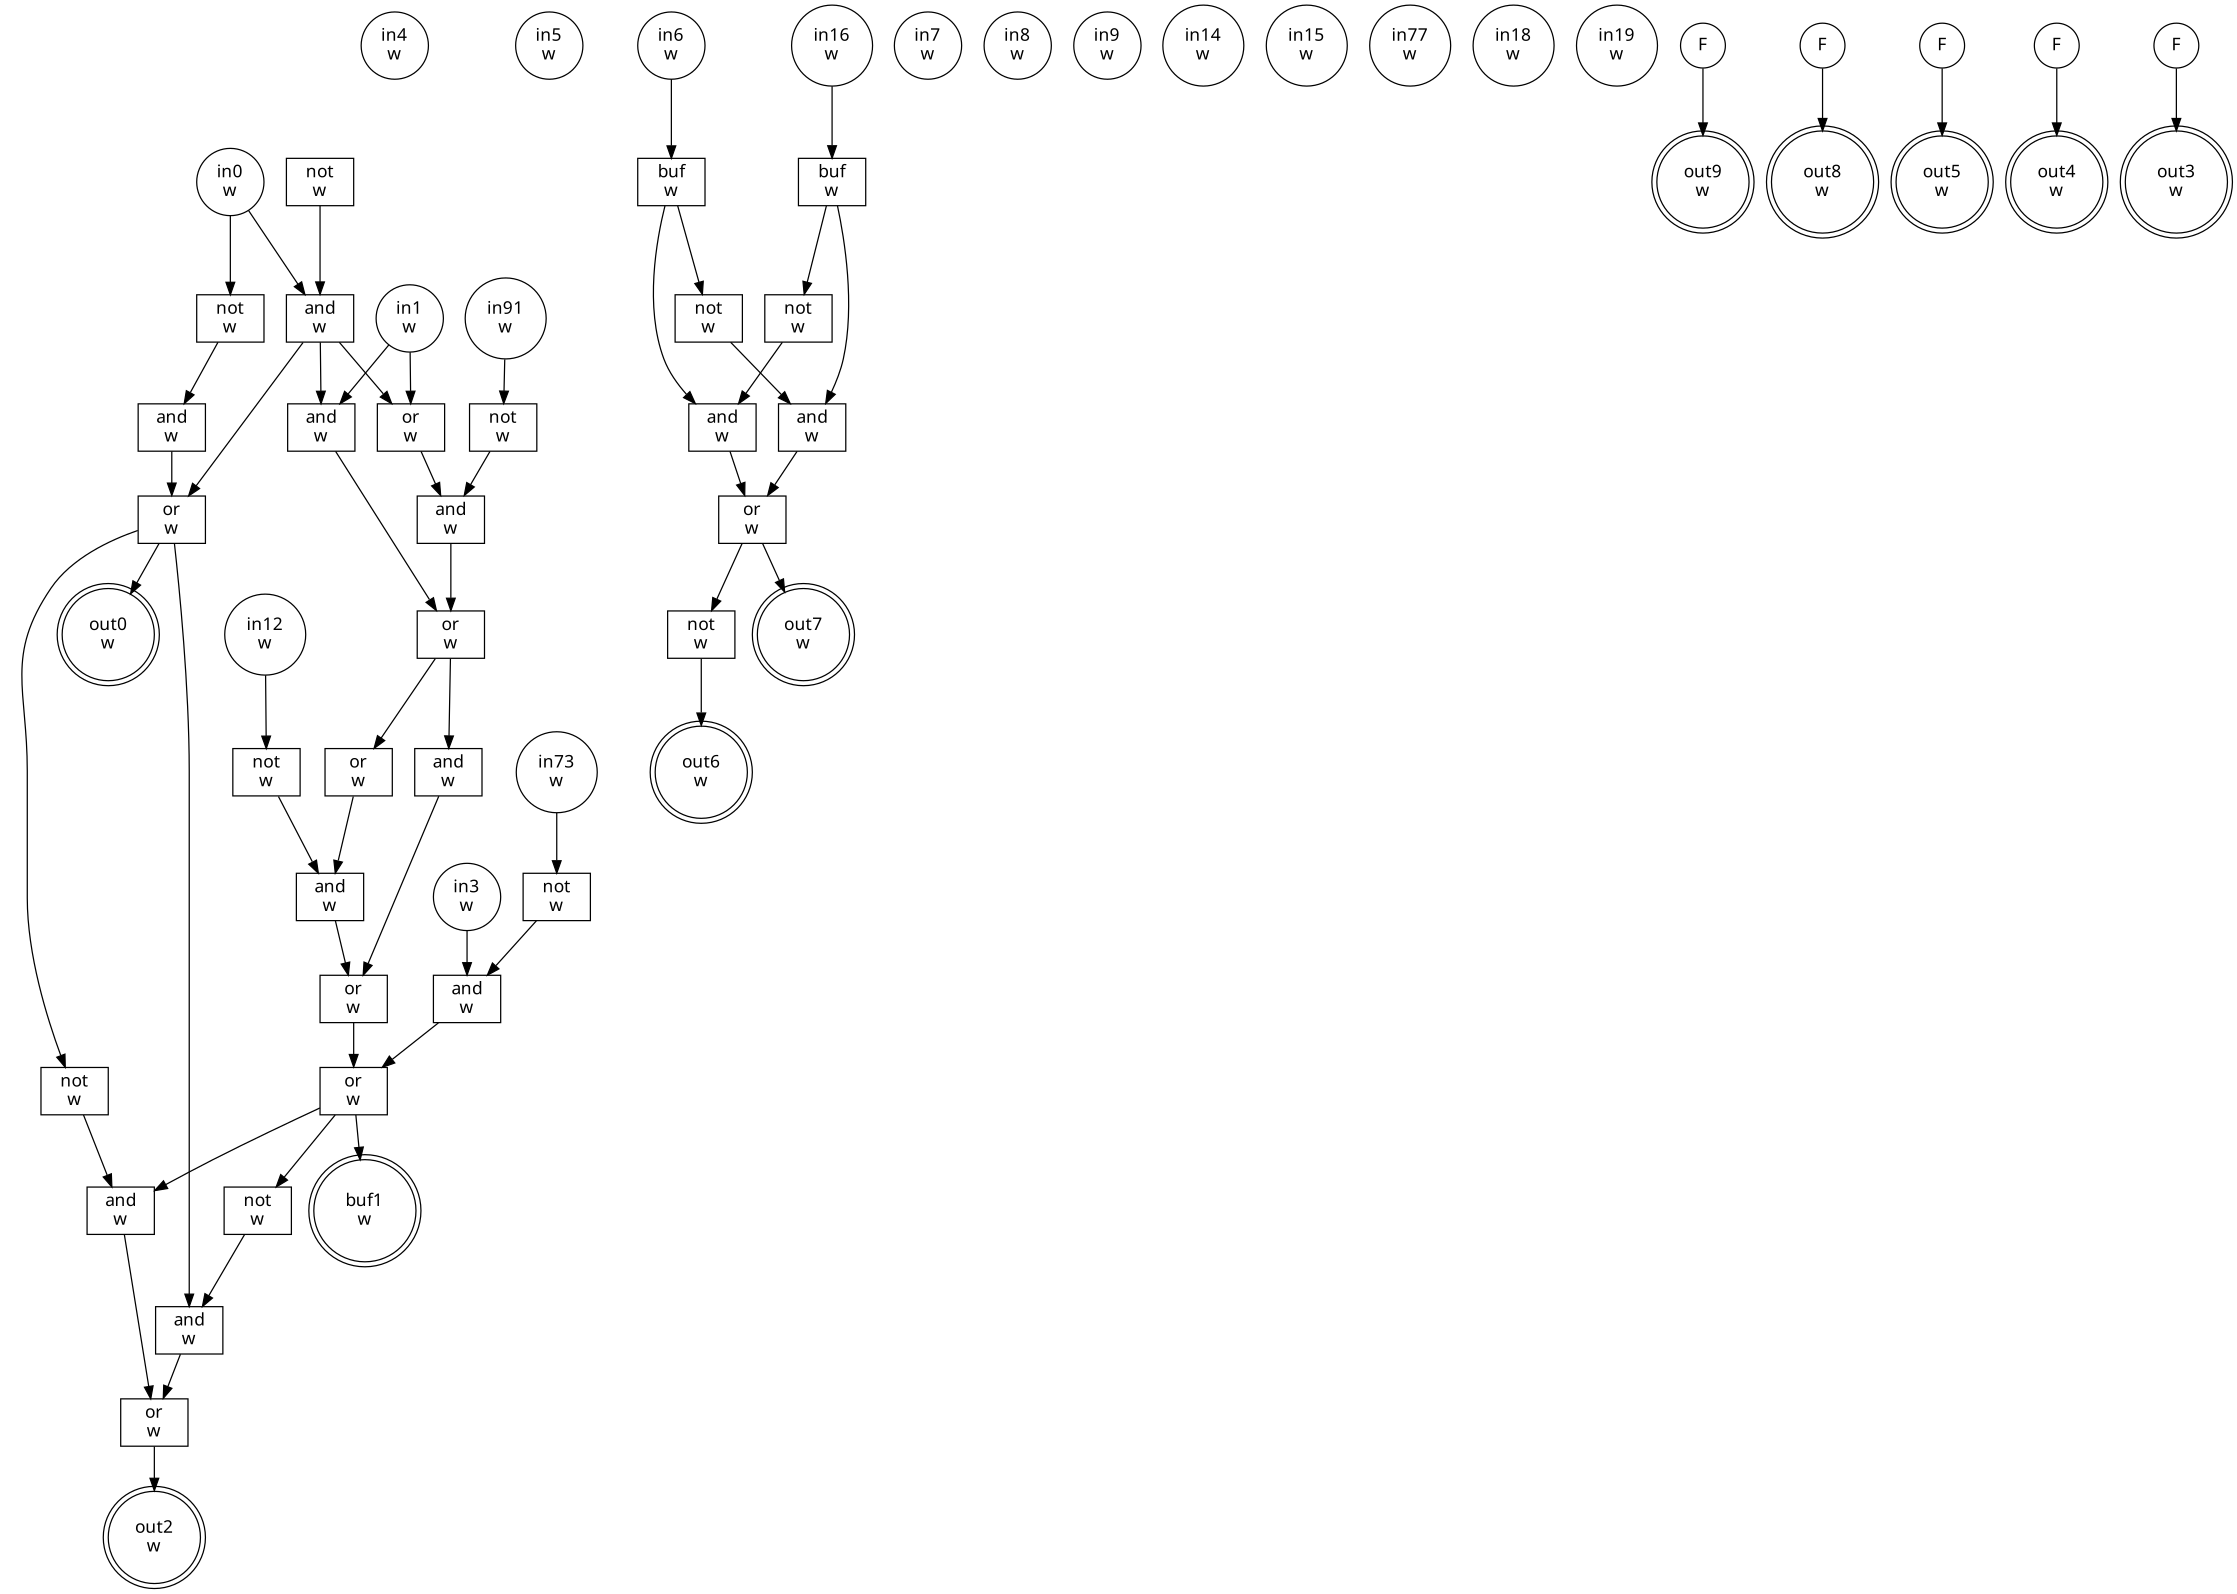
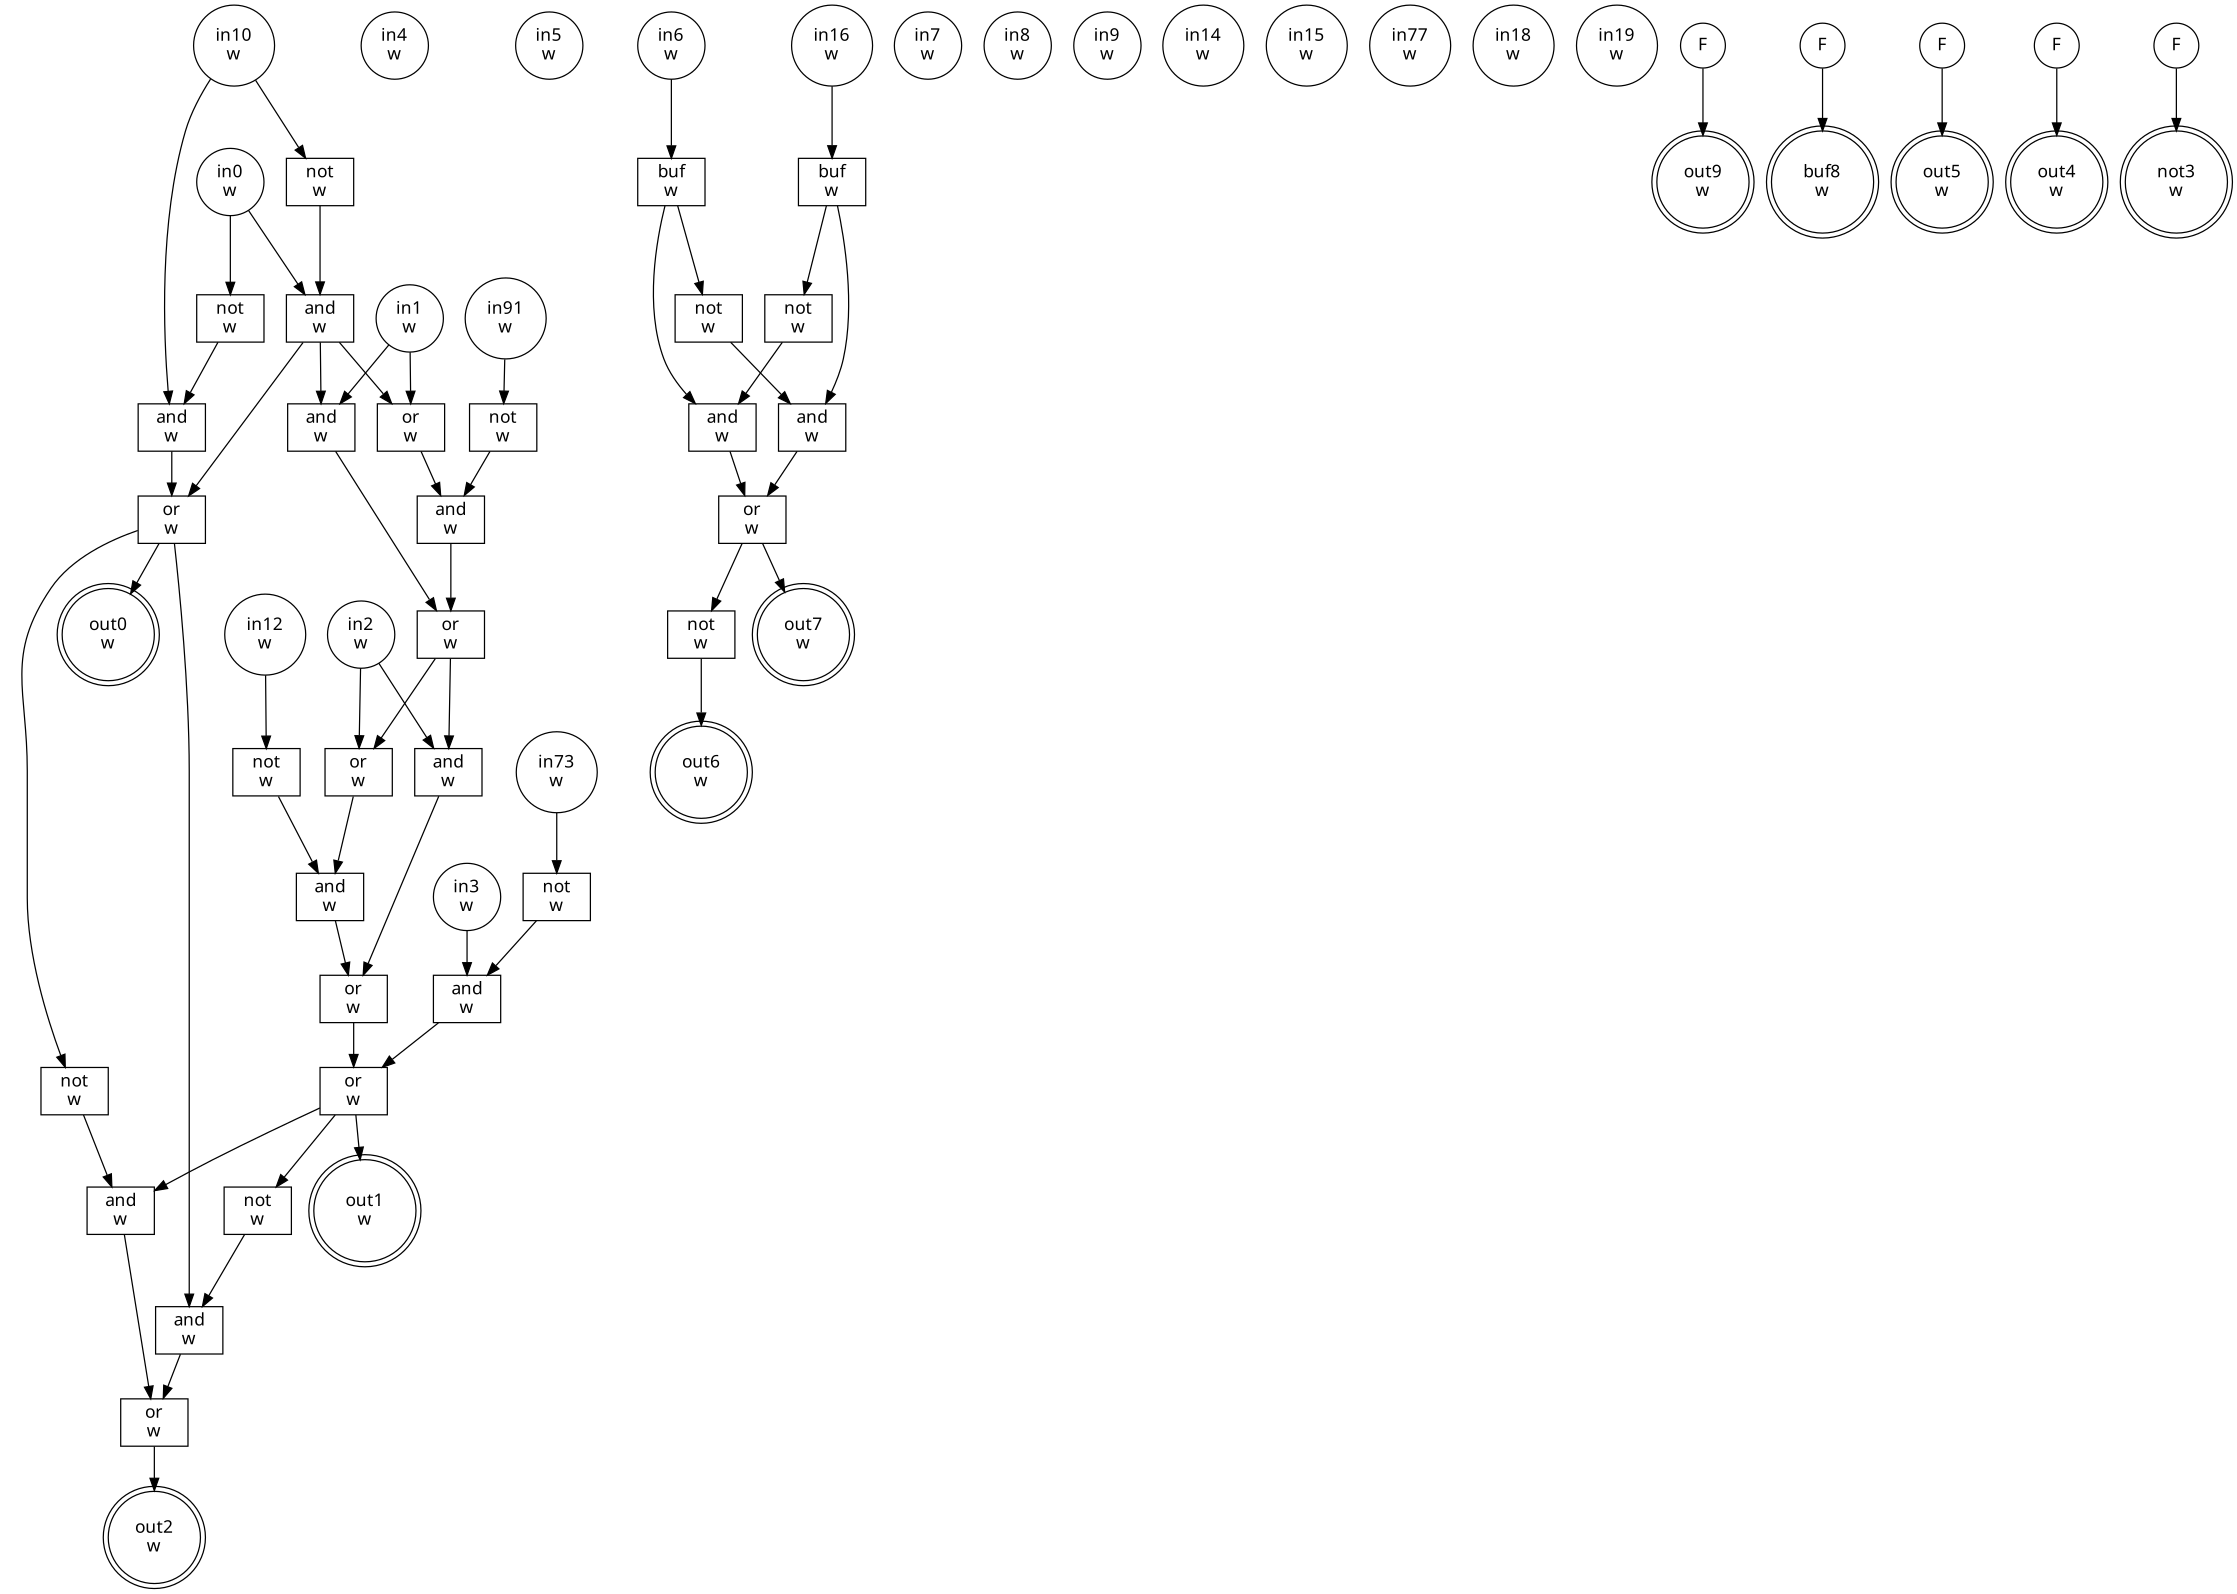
none -> (234, 46)
(1823, 182) -> (1823, 182)
(2176, 182) -> (2176, 182)
none -> (361, 635)
(365, 1211) -> (365, 1211)
